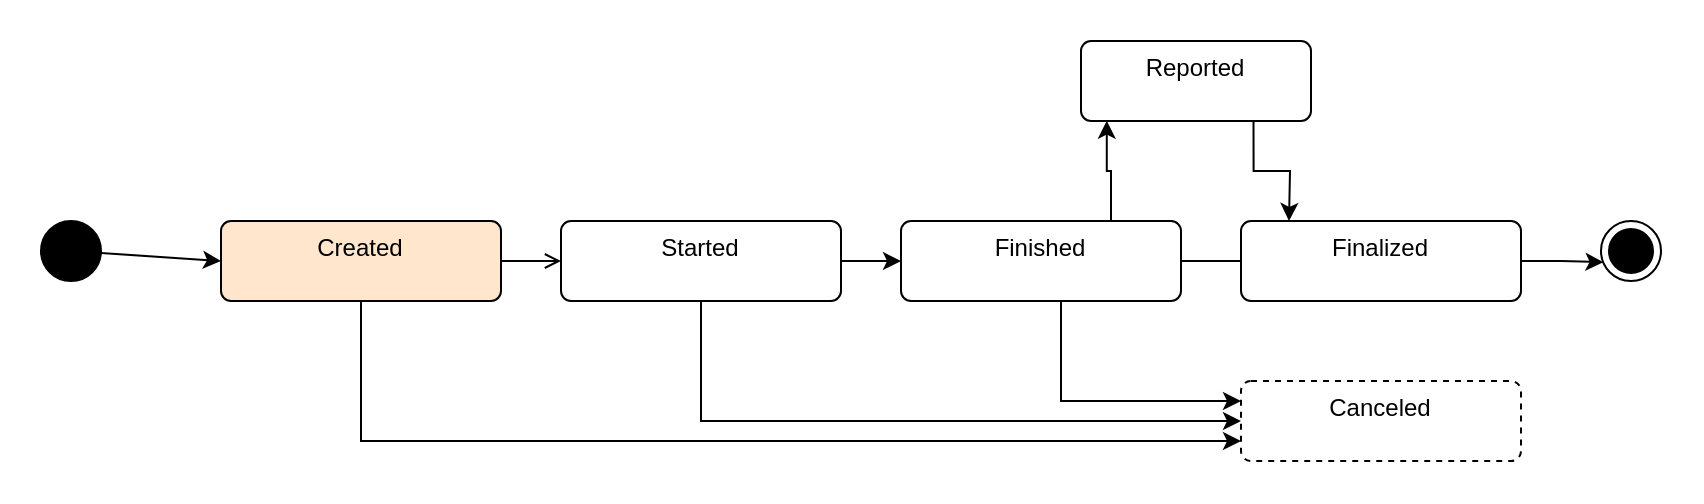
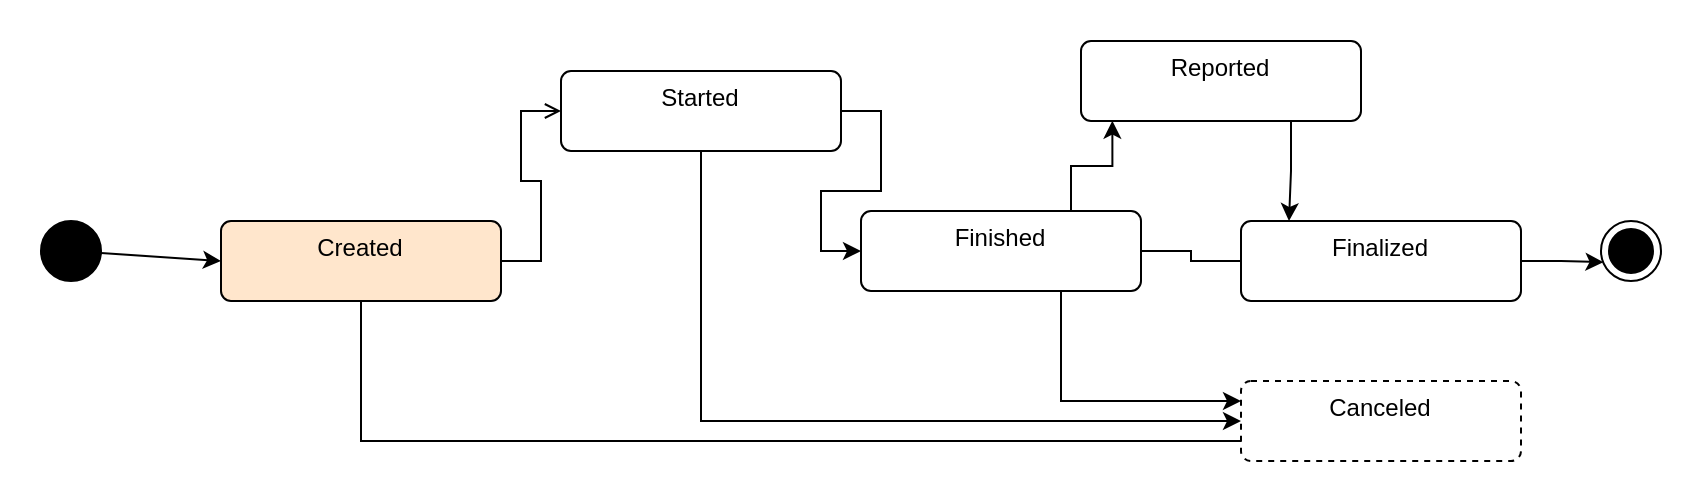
(1196, 81) -> (1221, 81)
(701, 261) -> (701, 111)
(1041, 261) -> (1001, 251)
(1226, 441) -> (1231, 441)
